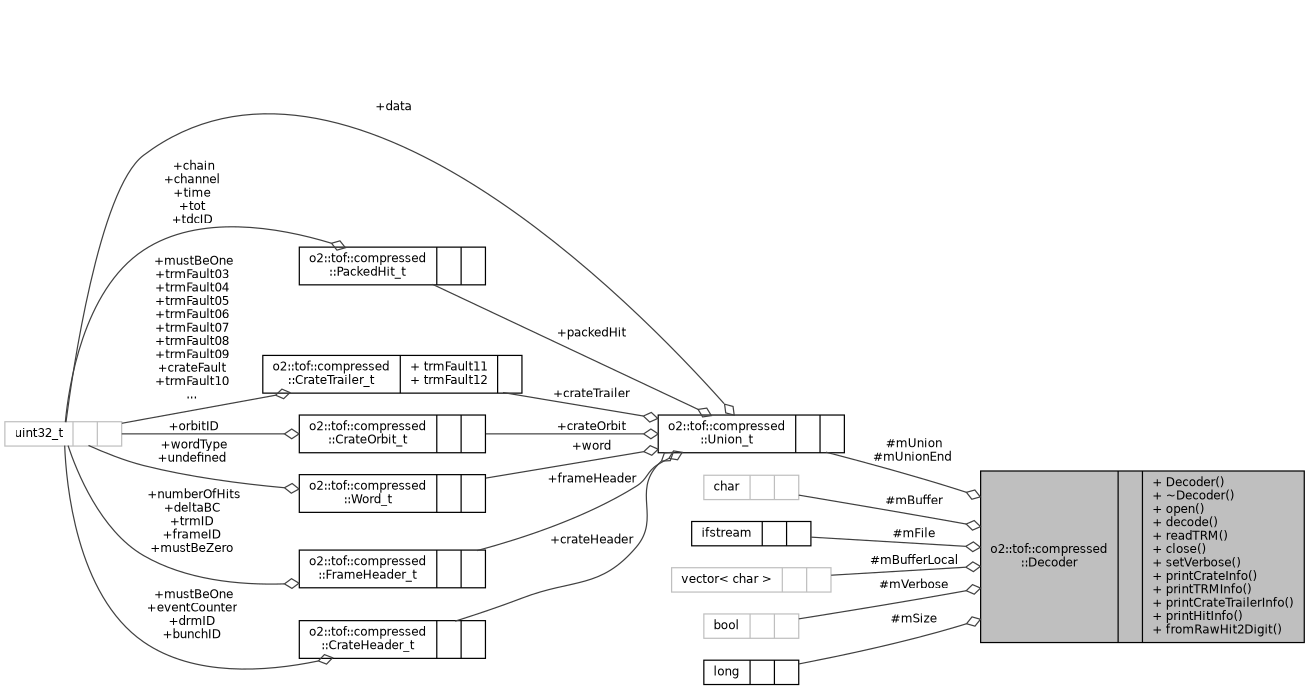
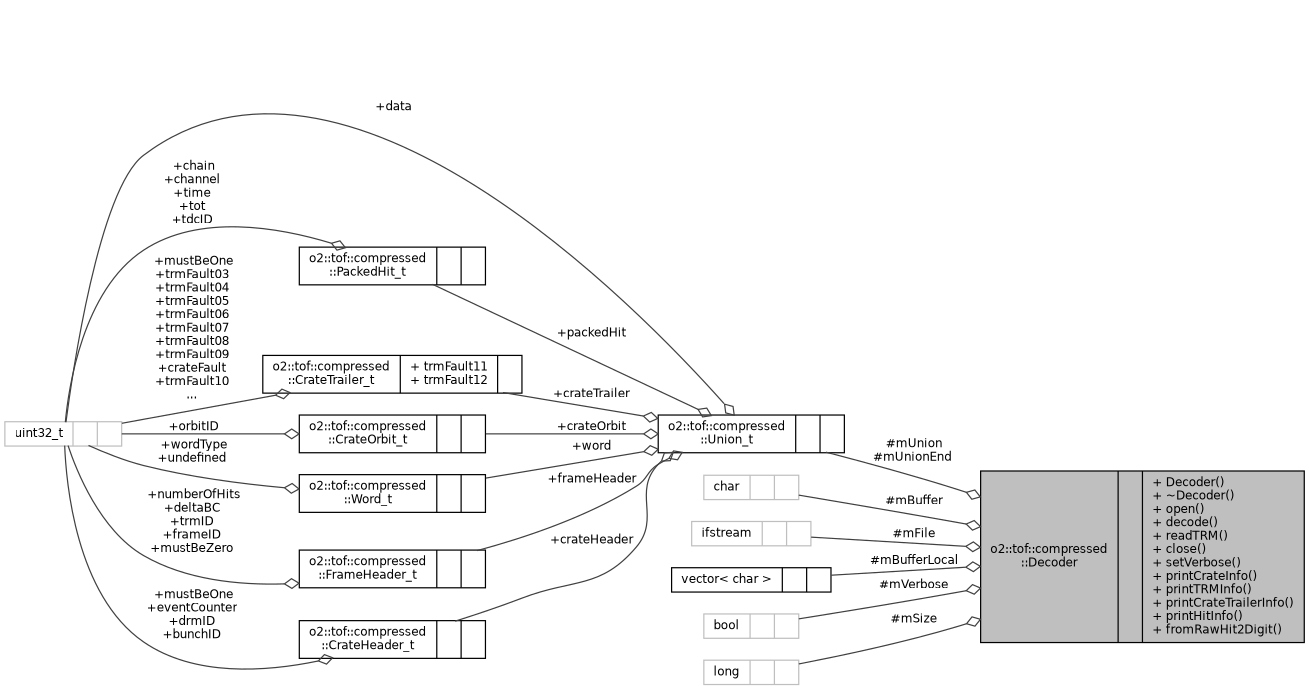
(751, 534) -> (751, 534)
(751, 580) -> (751, 580)
(751, 672) -> (751, 672)
